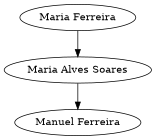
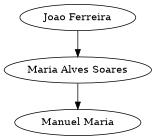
(78, 18) -> (78, 18)
(78, 122) -> (78, 122)
